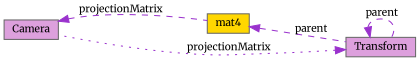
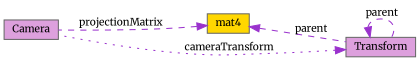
(138, 15) -> (128, 30)
(228, 48) -> (228, 48)
